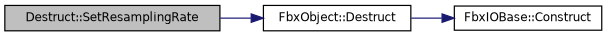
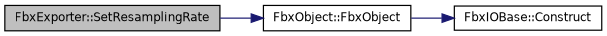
(112, 18) -> (112, 18)
(337, 18) -> (337, 18)
